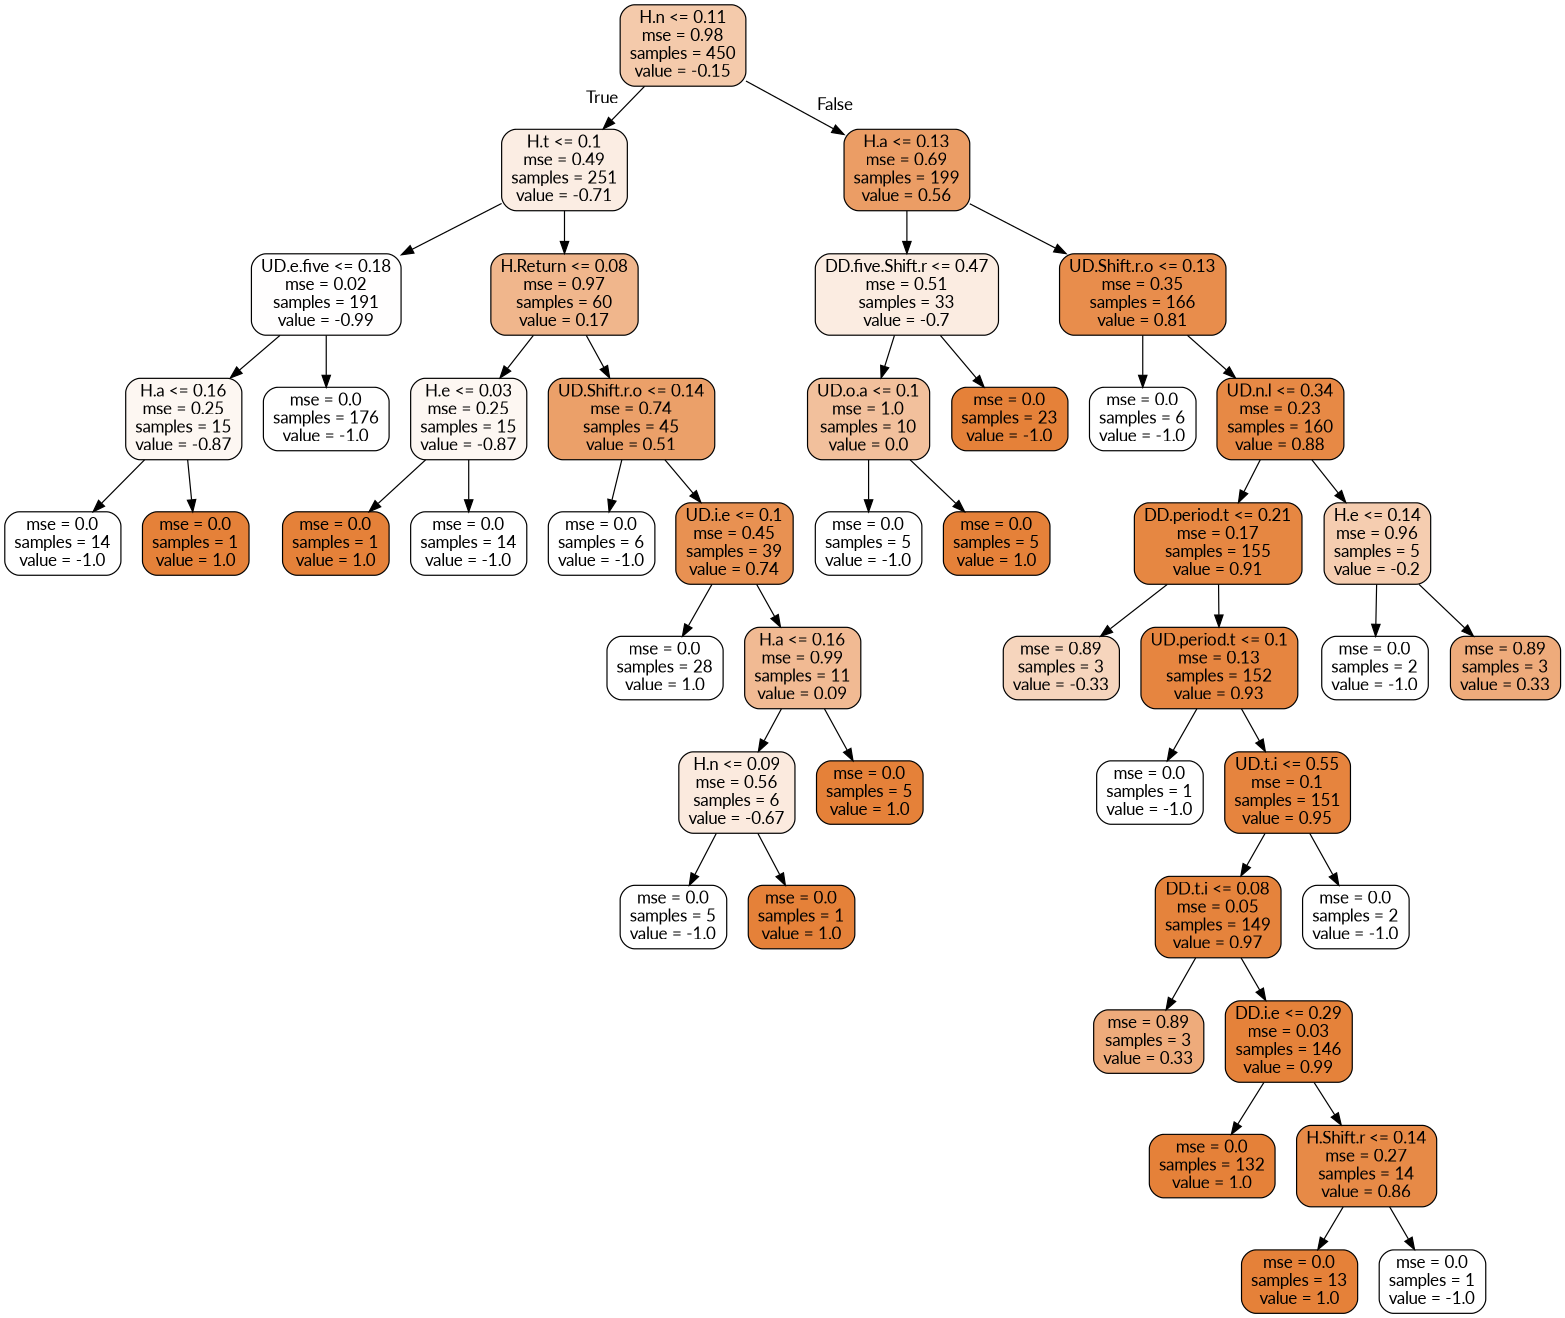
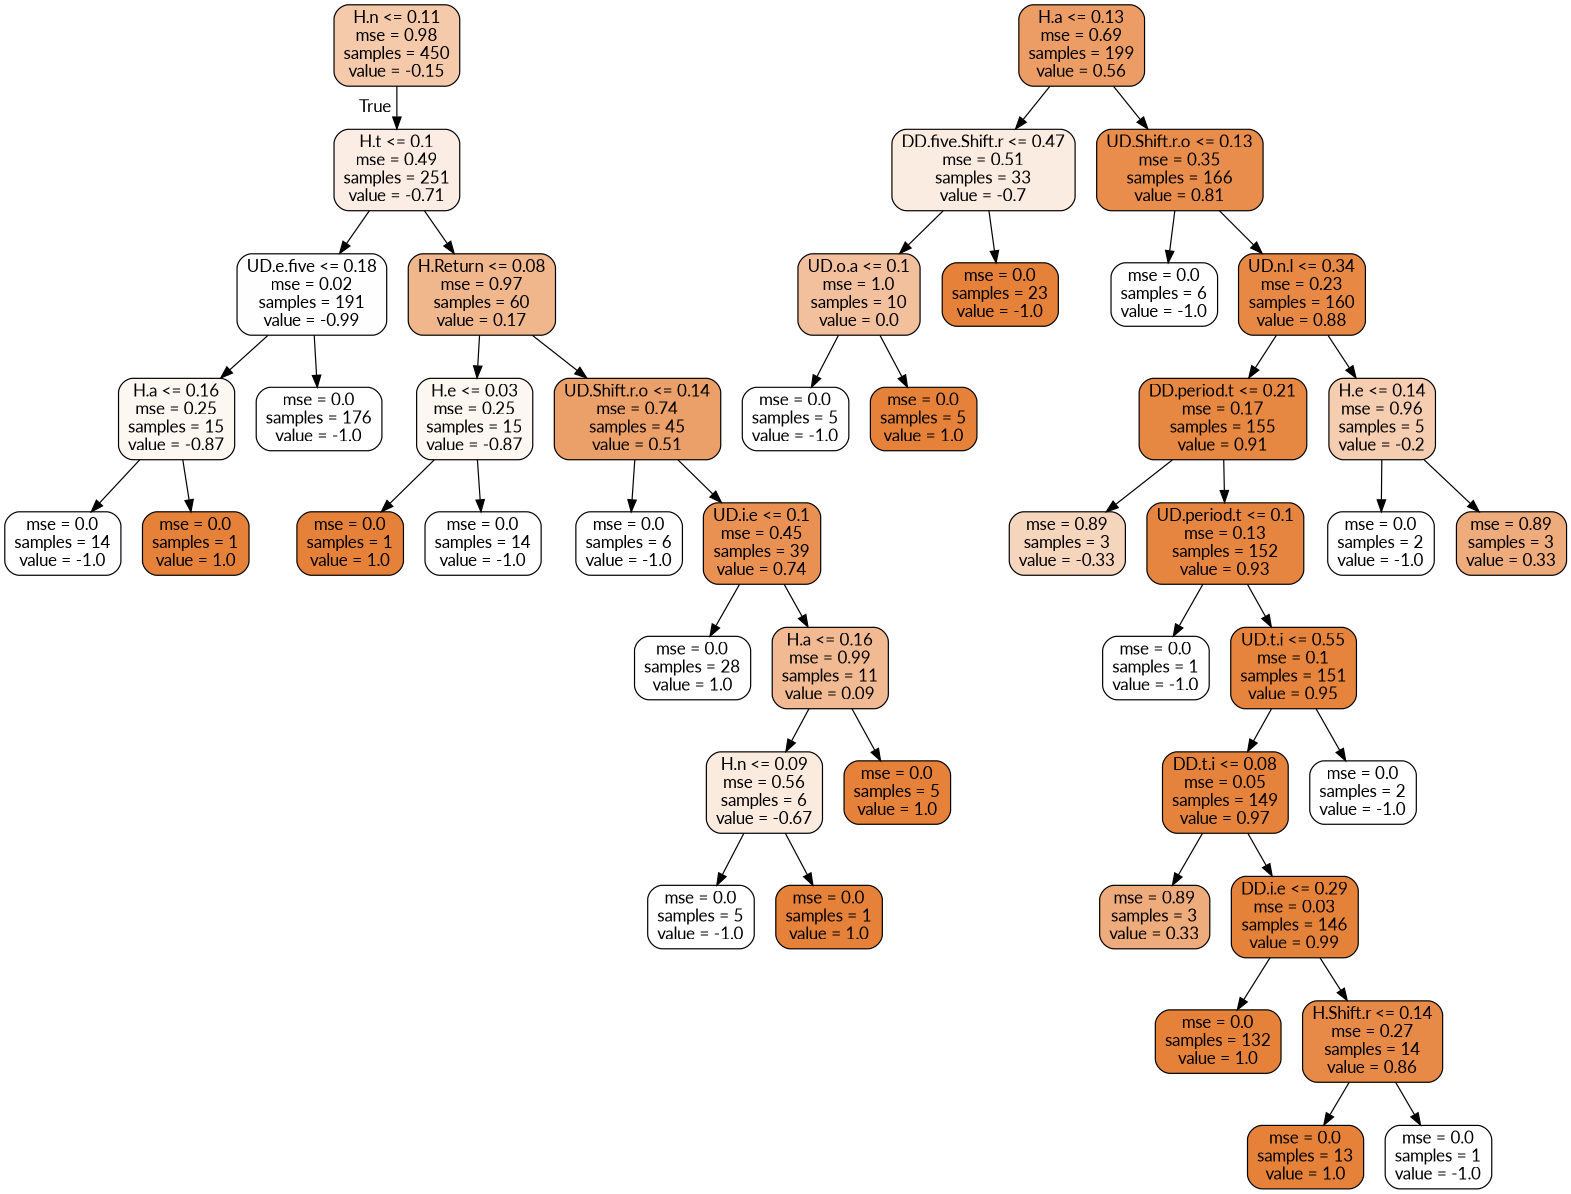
(790, 105) -> none
